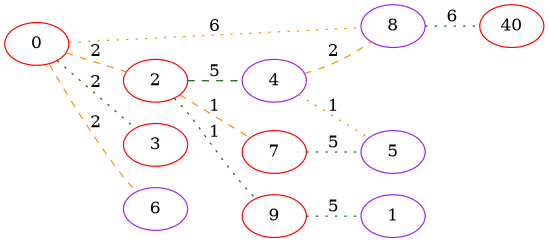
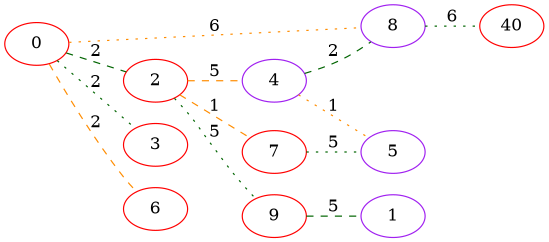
(339, 61) -> (339, 61)
(96, 62) -> (96, 62)
(215, 81) -> (215, 81)
(215, 132) -> (215, 132)
(156, 209) -> (156, 209)
(334, 216) -> (334, 216)
